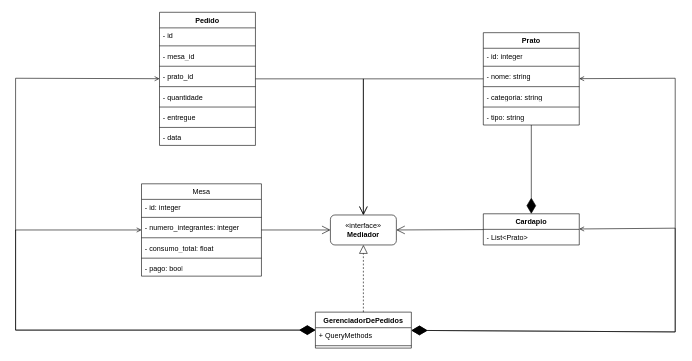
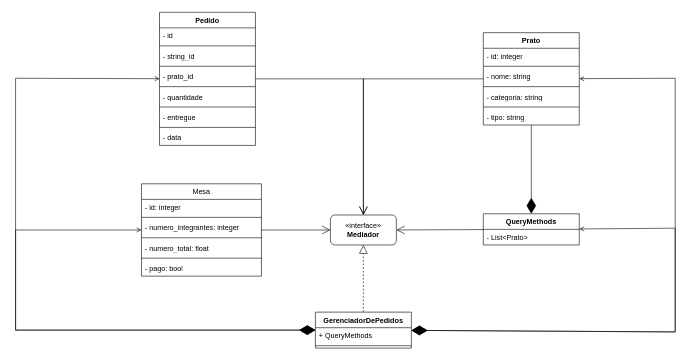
(179, 57) -> (182, 57)
(531, 222) -> (531, 222)
(185, 249) -> (183, 249)
